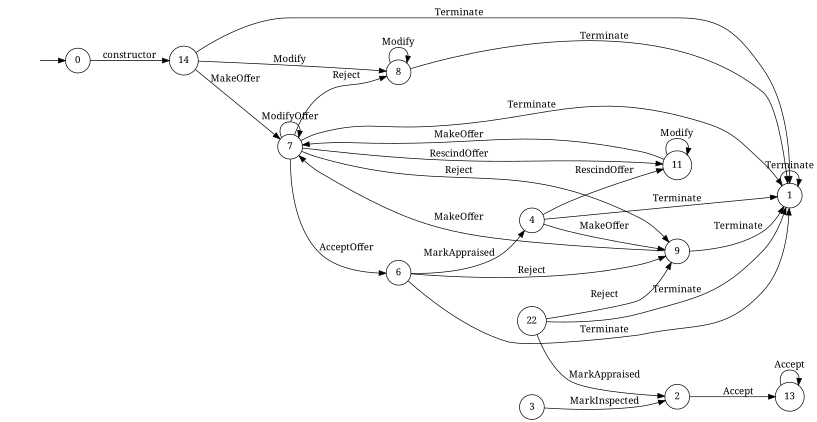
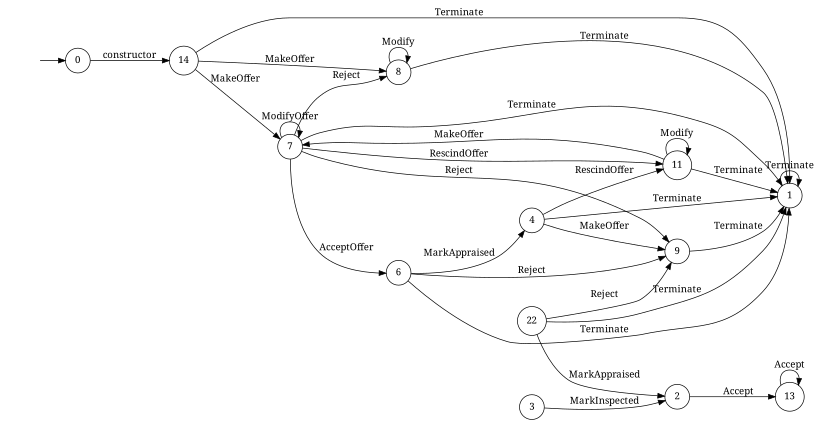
(290, 60) -> (290, 60)
none -> (731, 180)
(476, 235) -> none
